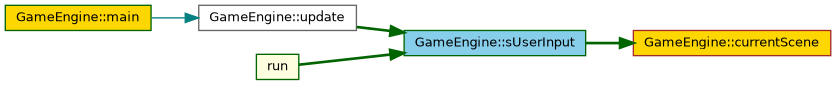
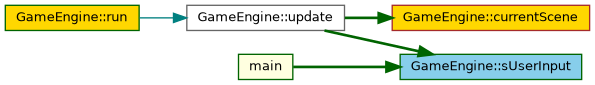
(78, 18) -> (72, 18)
(603, 43) -> (362, 18)
(278, 67) -> (266, 67)
